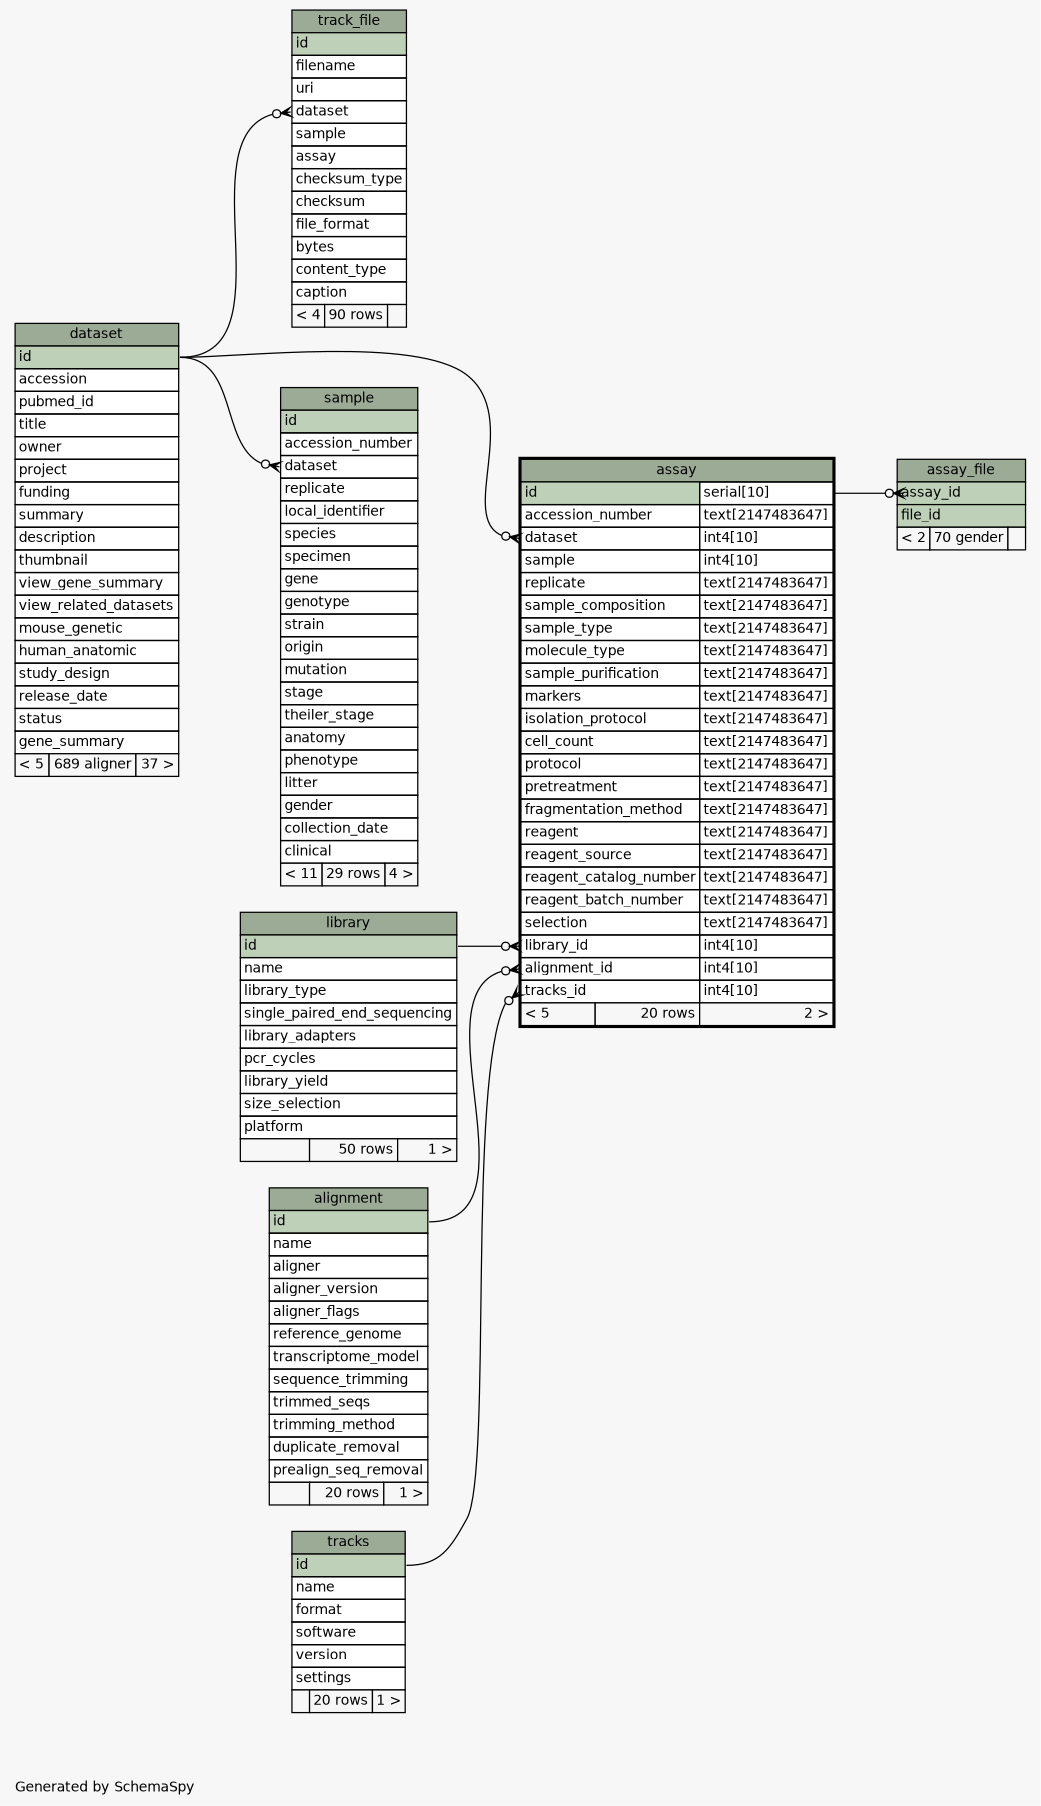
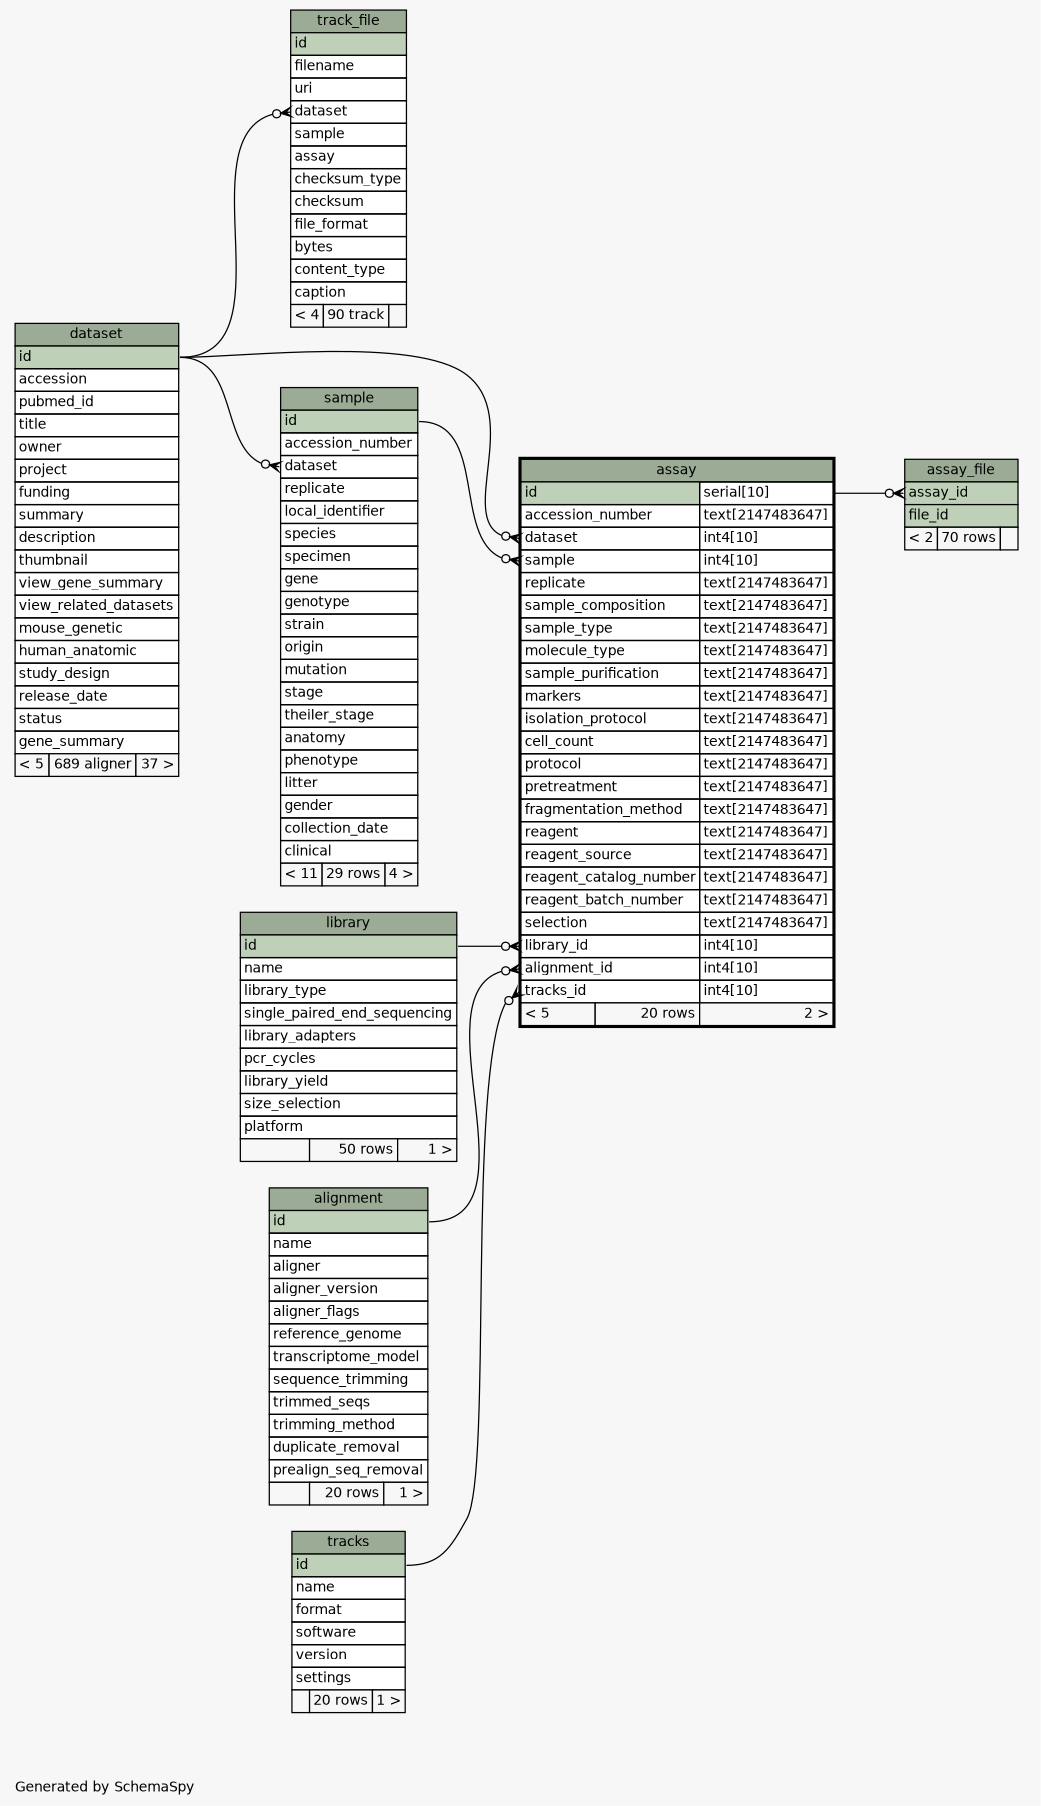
(356, 315) -> (356, 315)
none -> (468, 482)
(969, 538) -> (969, 538)
